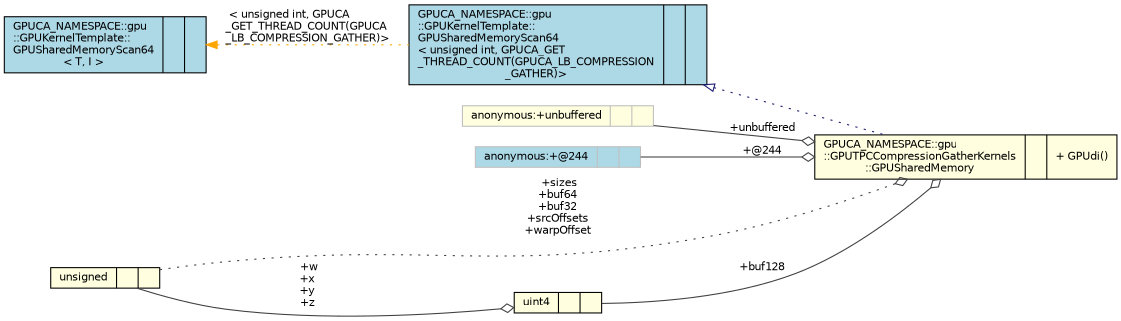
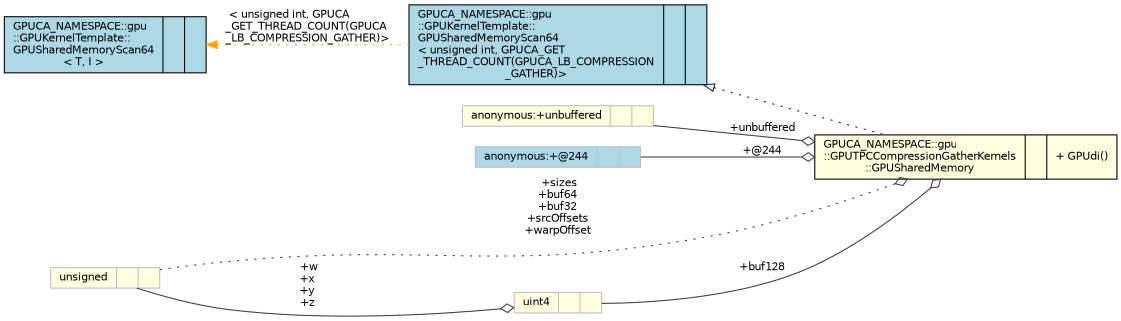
(105, 278) -> (105, 278)
(558, 303) -> (558, 303)
